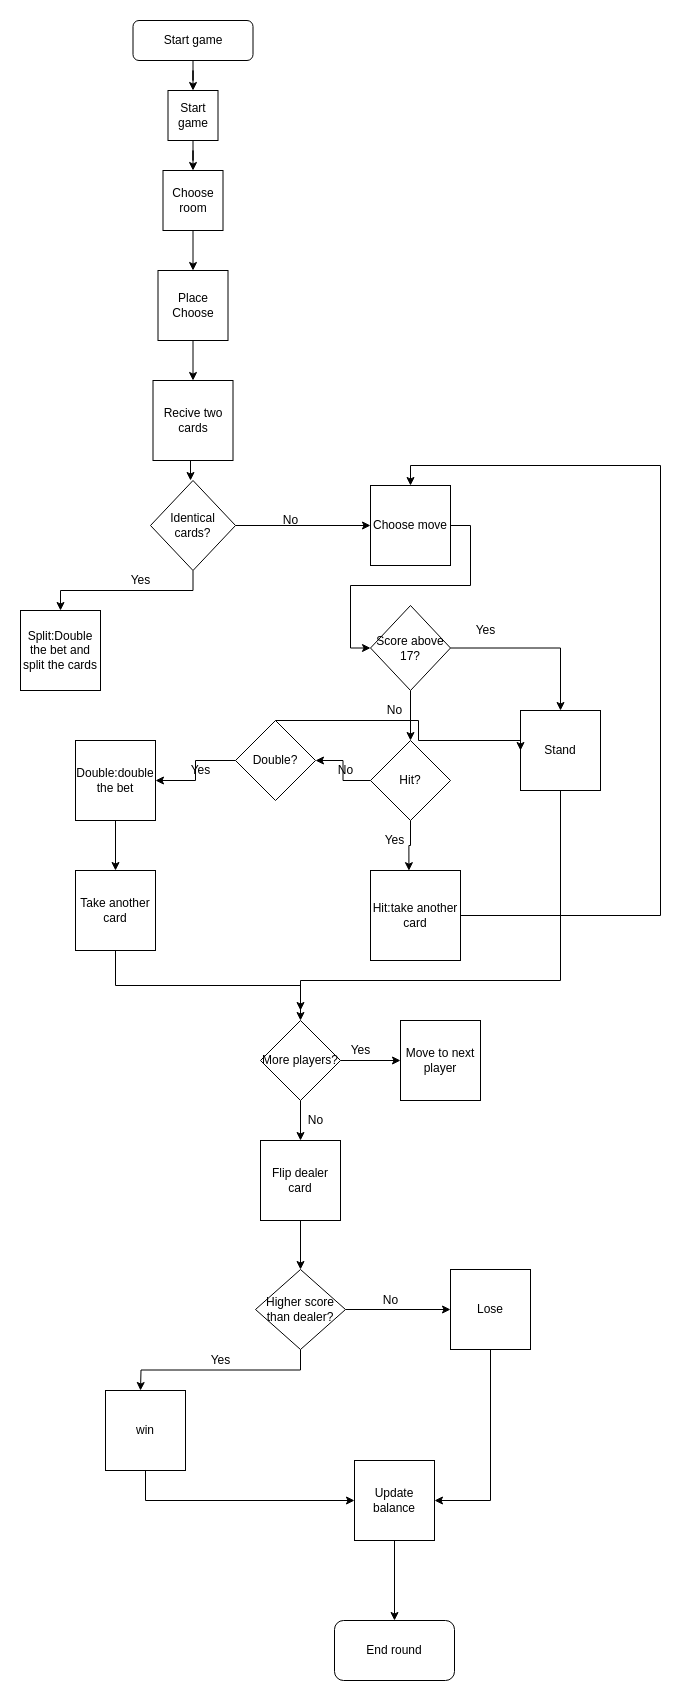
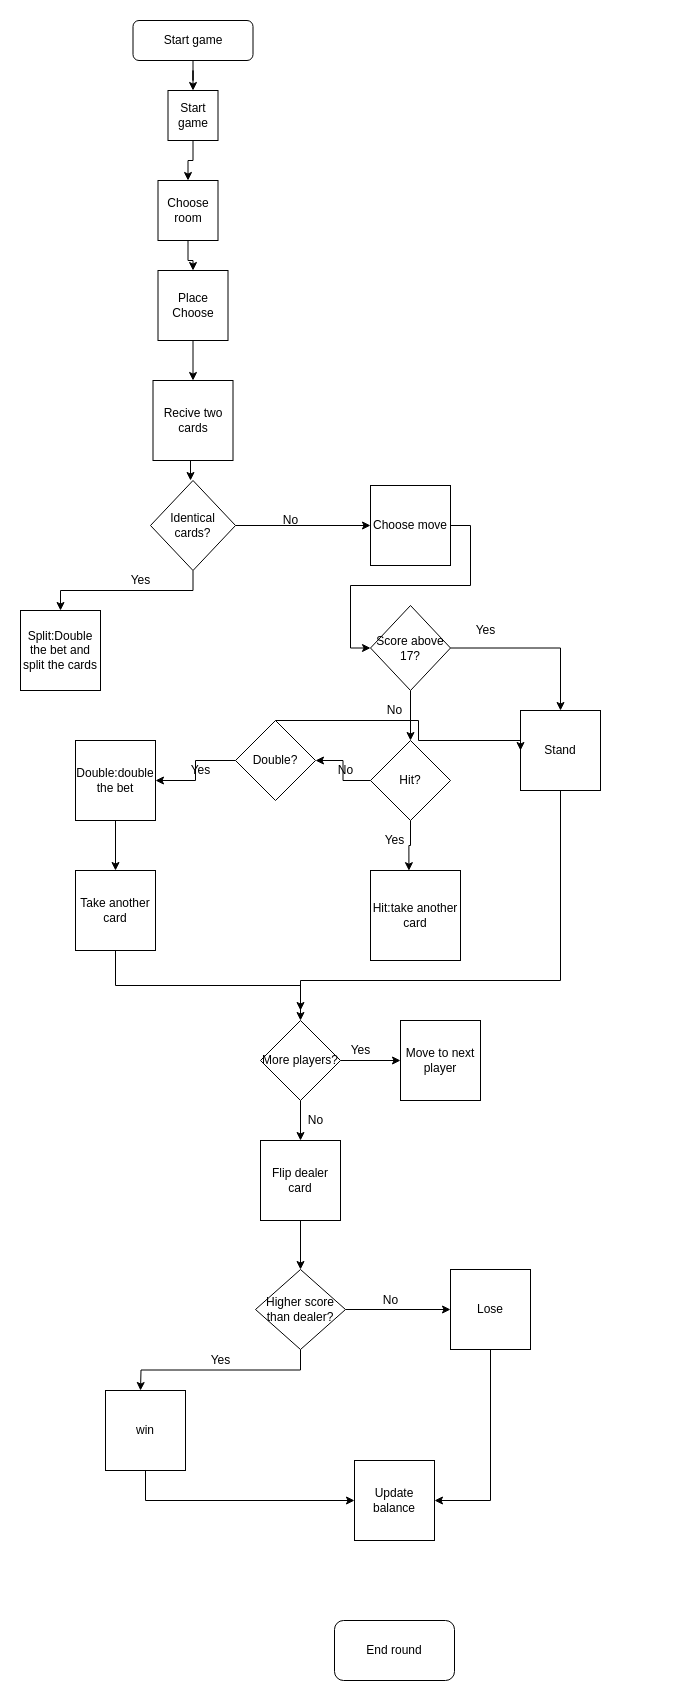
(193, 201) -> (188, 211)
(661, 660) -> none
(395, 1577) -> none
